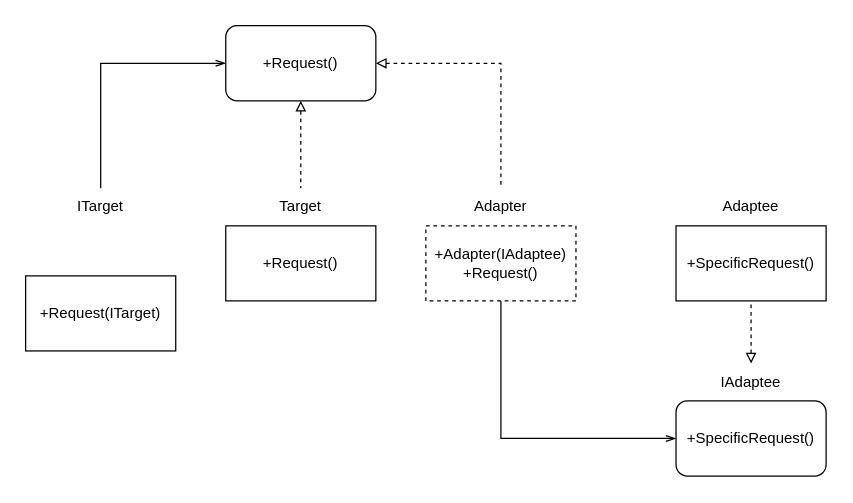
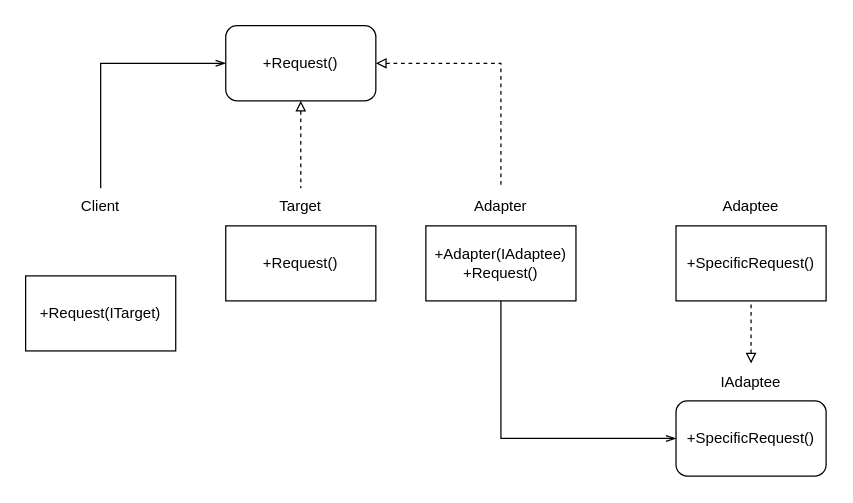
(101, 207) -> (101, 207)
(501, 263) -> (501, 263)
